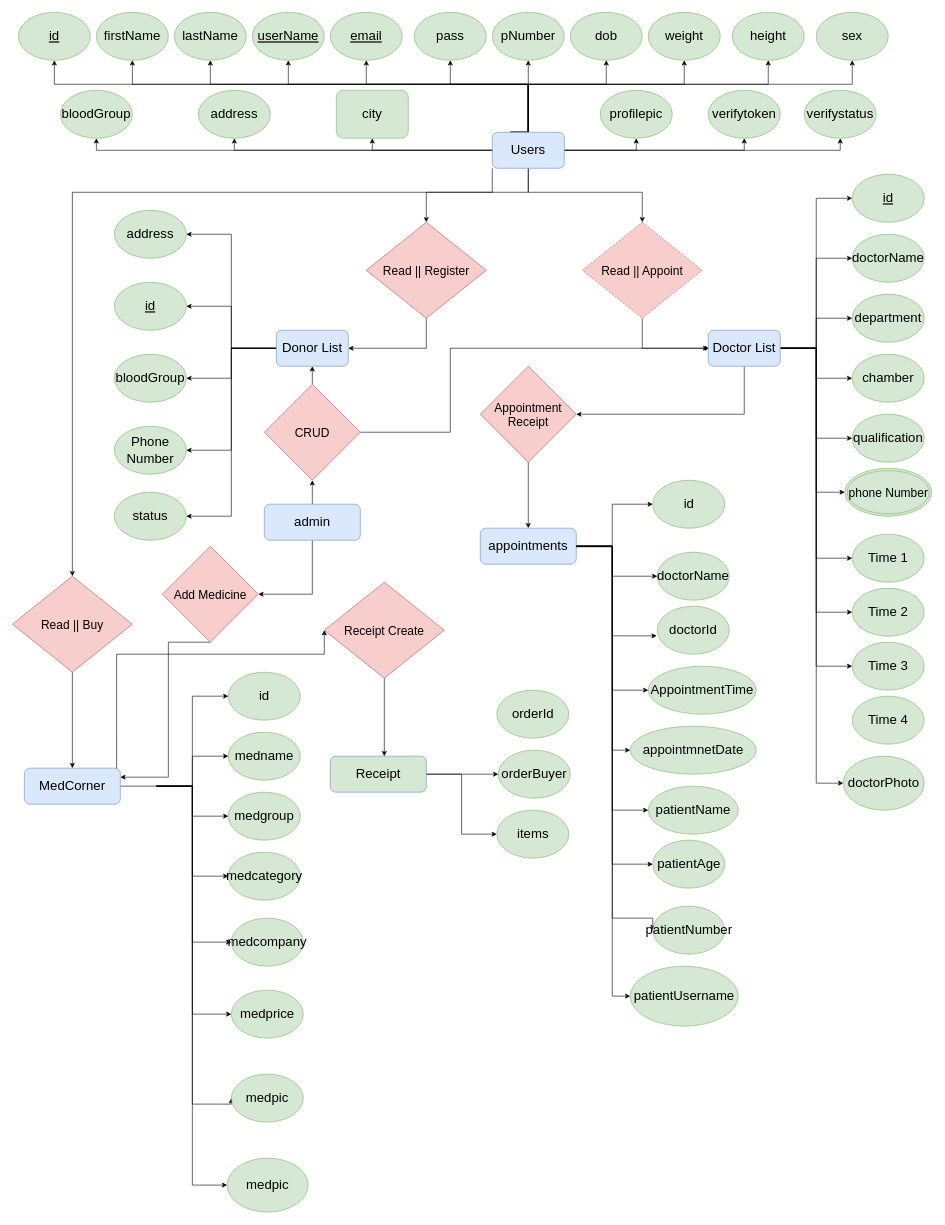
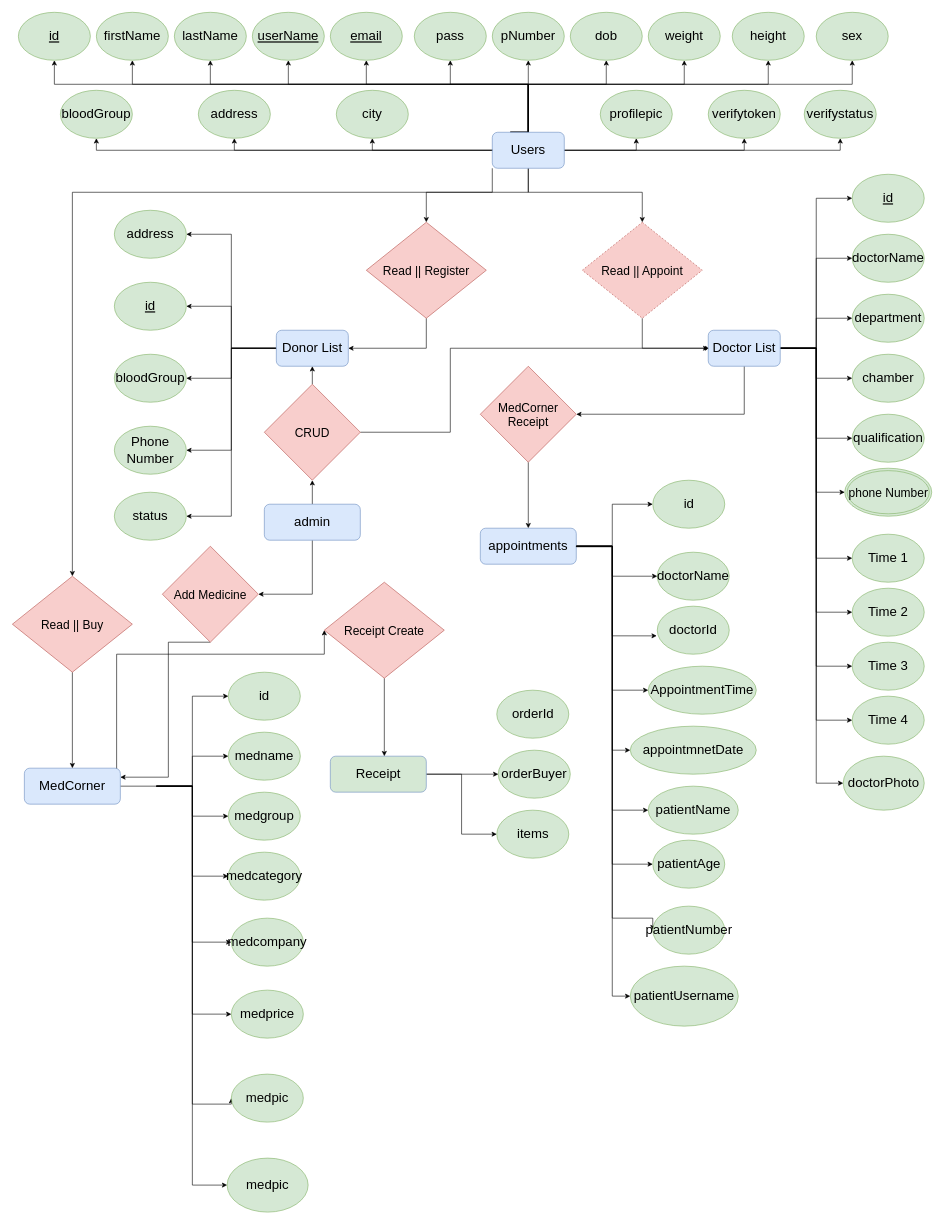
(372, 114) -> (372, 114)
(528, 414) -> (528, 414)
none -> (846, 720)
